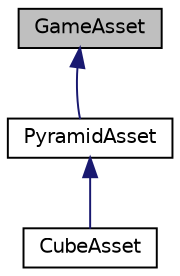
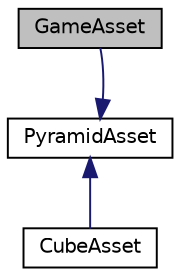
(77, 93) -> (103, 74)
